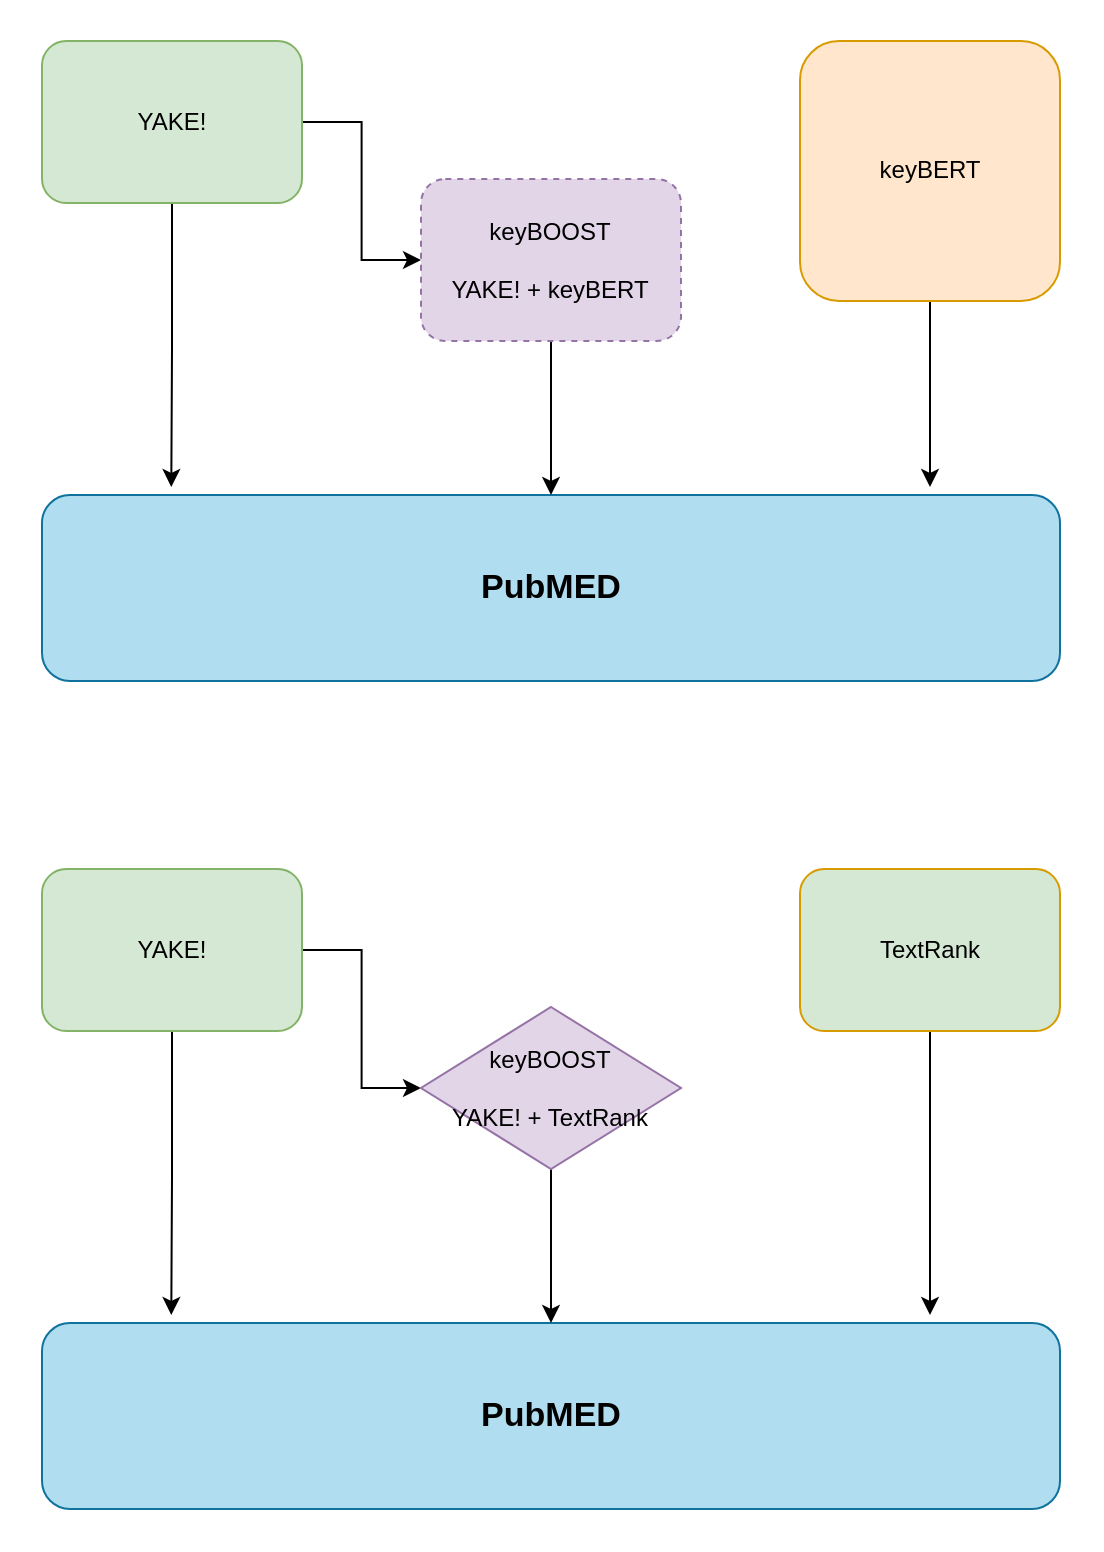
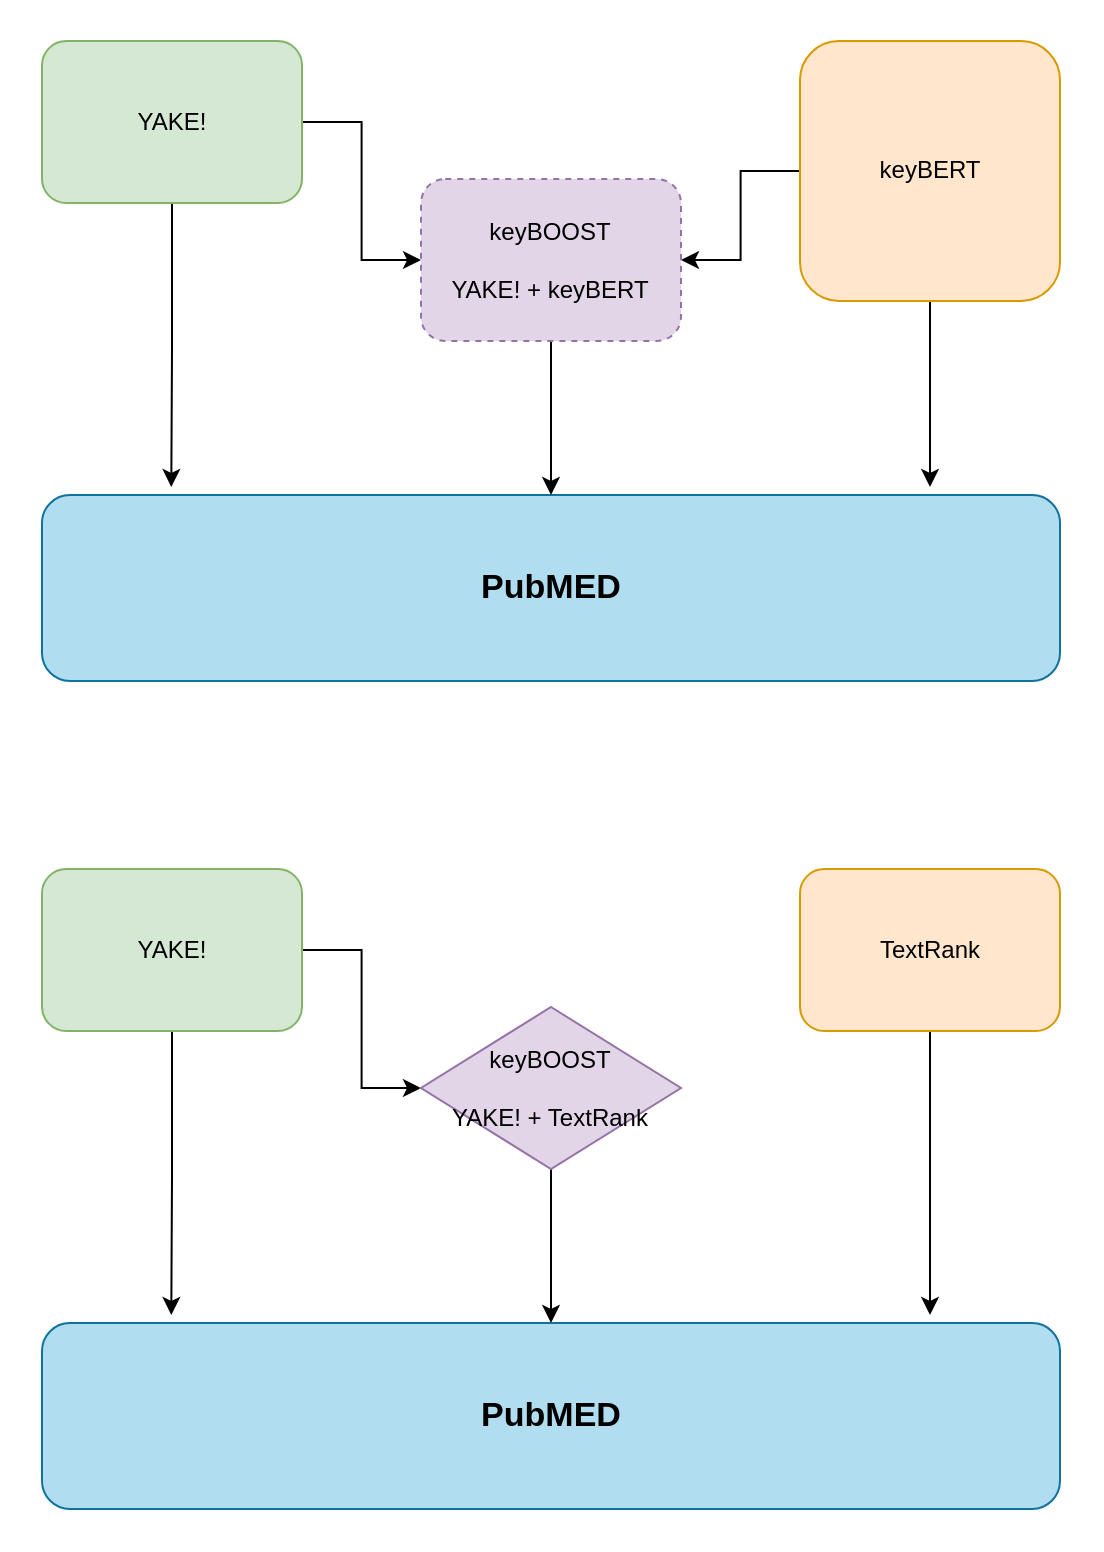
none -> (741, 209)
(930, 950) -> (930, 950)
